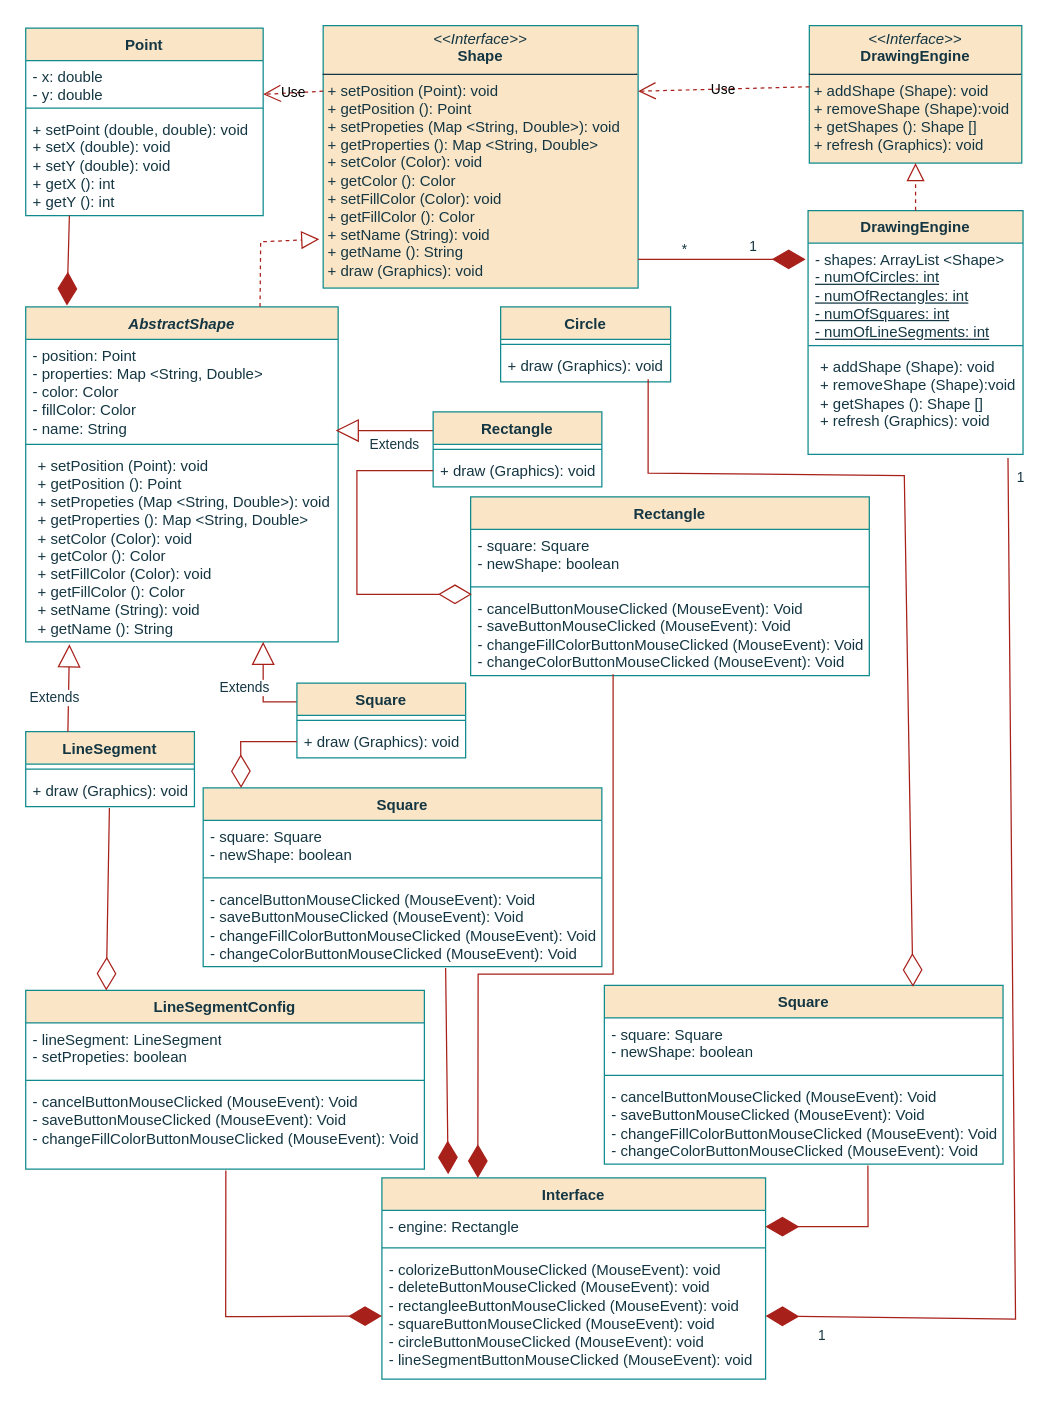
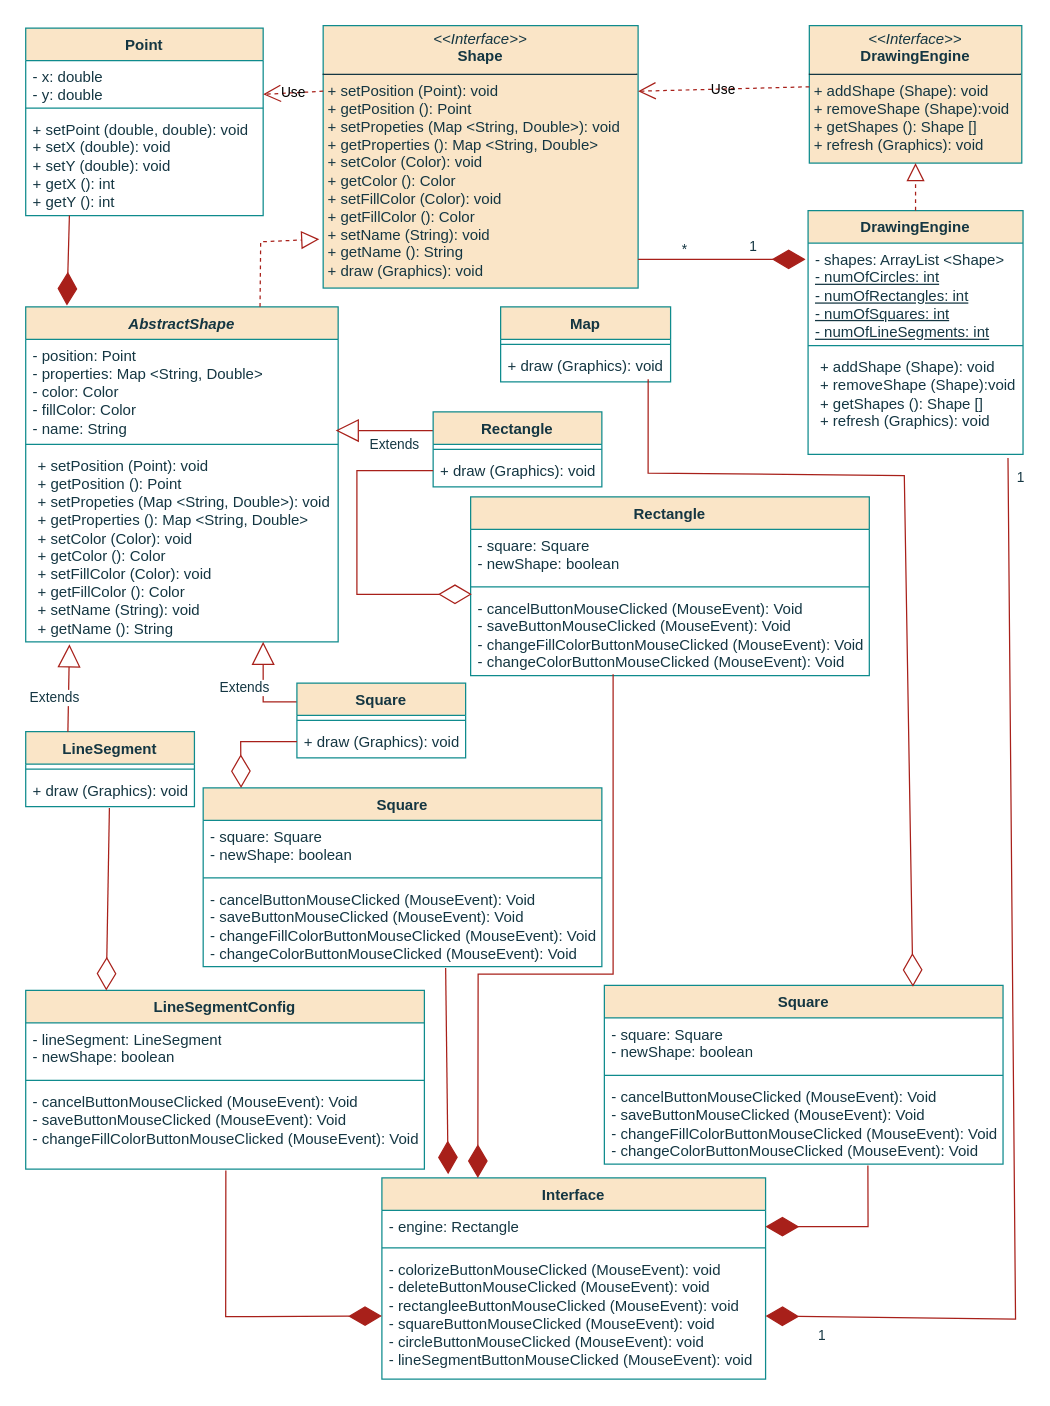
(586, 325) -> (586, 325)
(131, 1050) -> (131, 1050)
